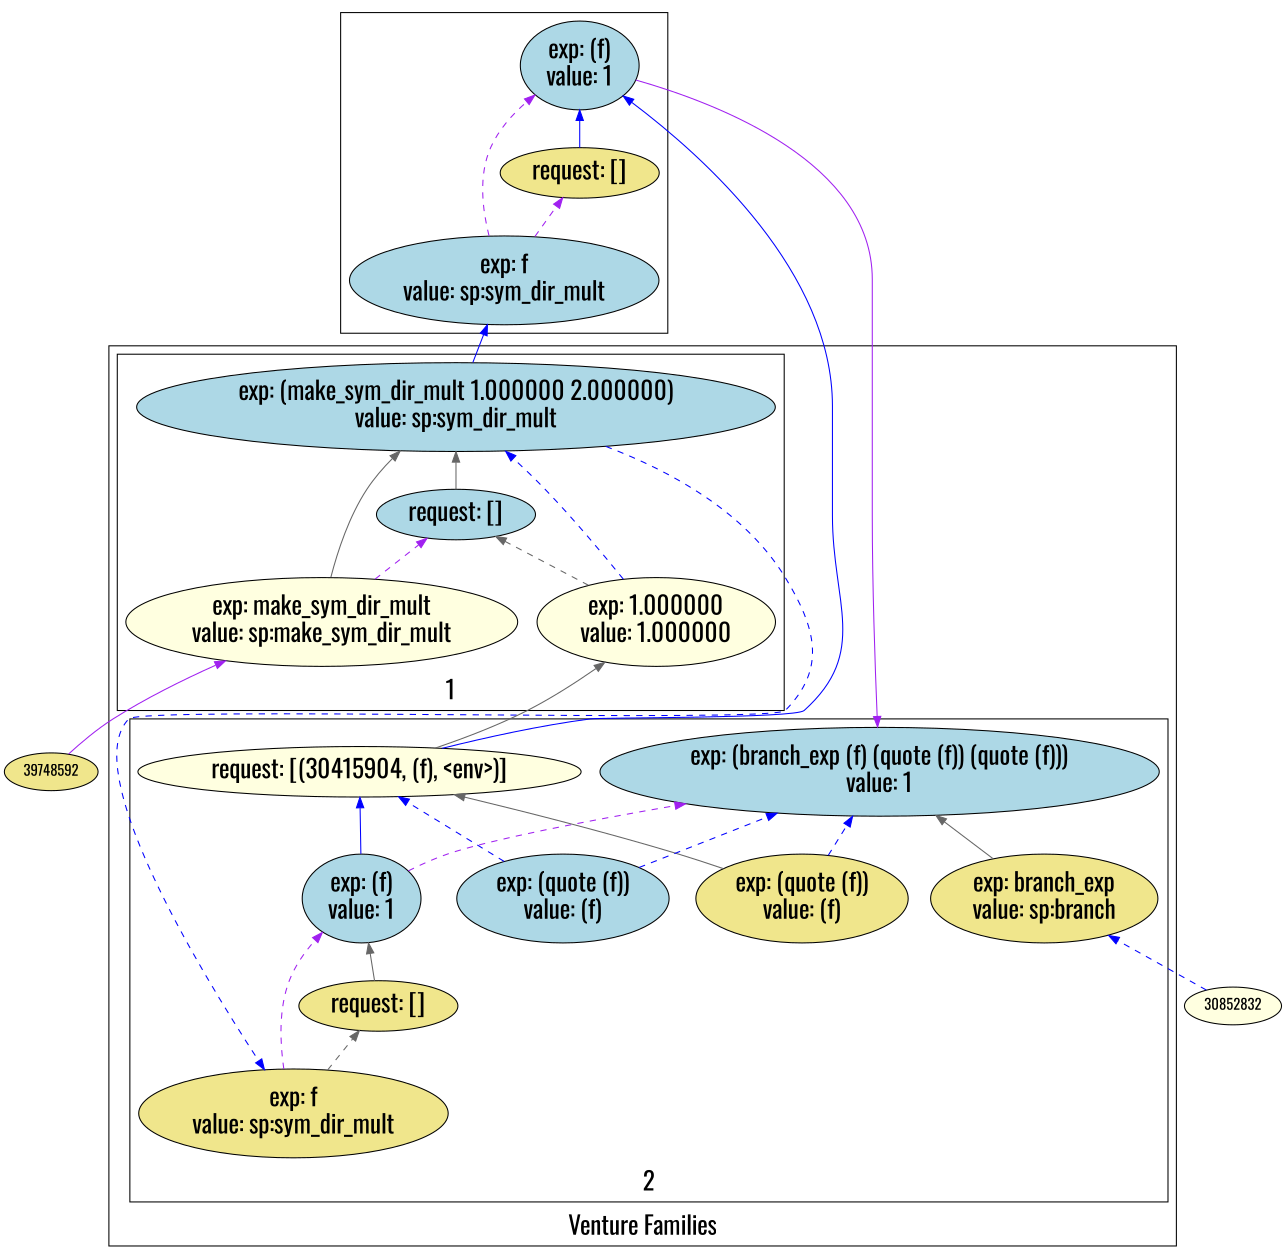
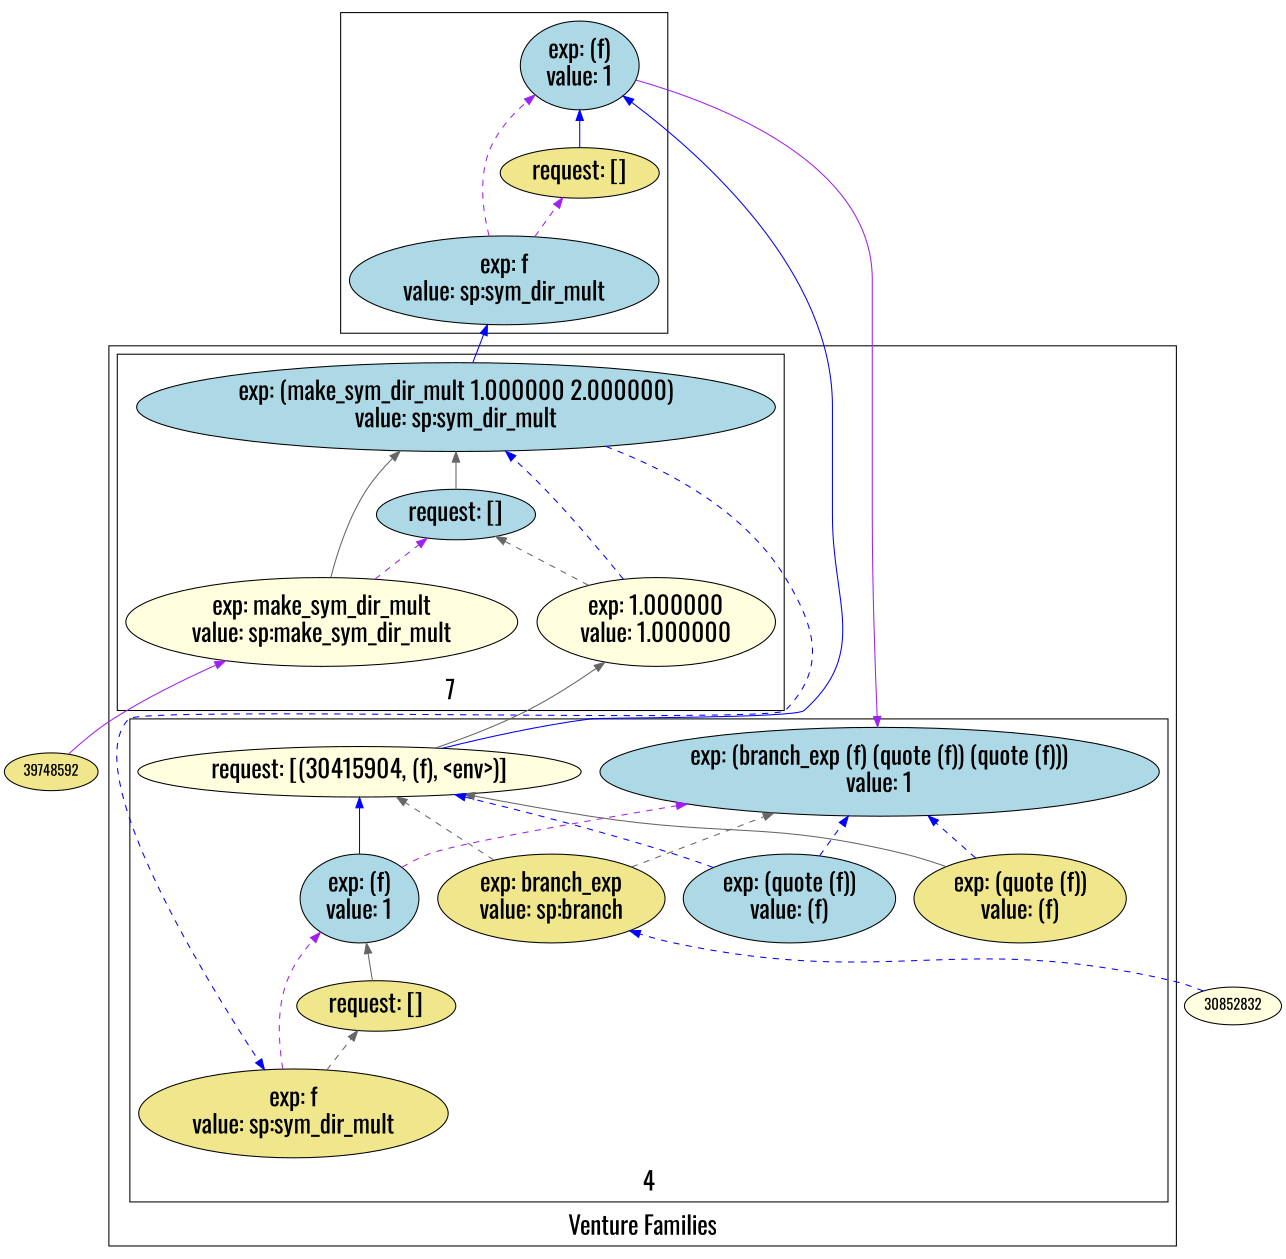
(451, 693) -> (451, 693)
none -> (450, 831)
(969, 840) -> (698, 842)
(649, 1184) -> (649, 1184)
